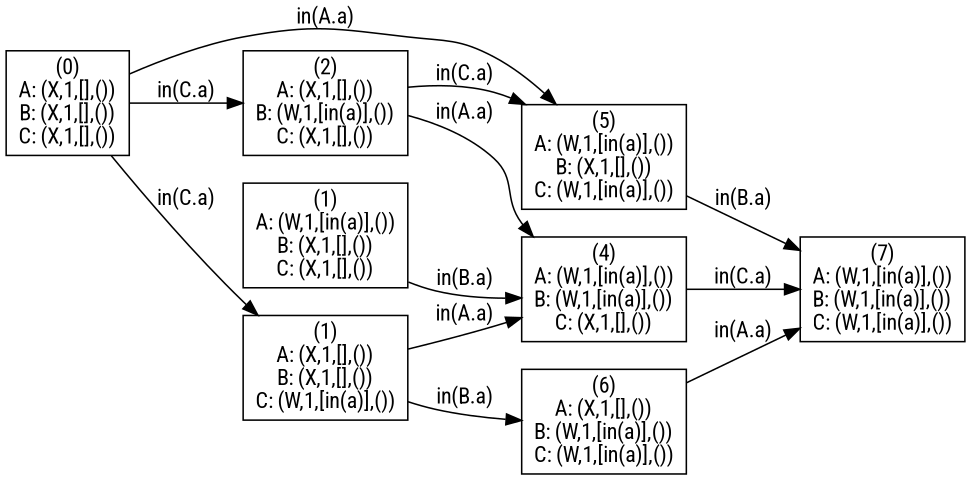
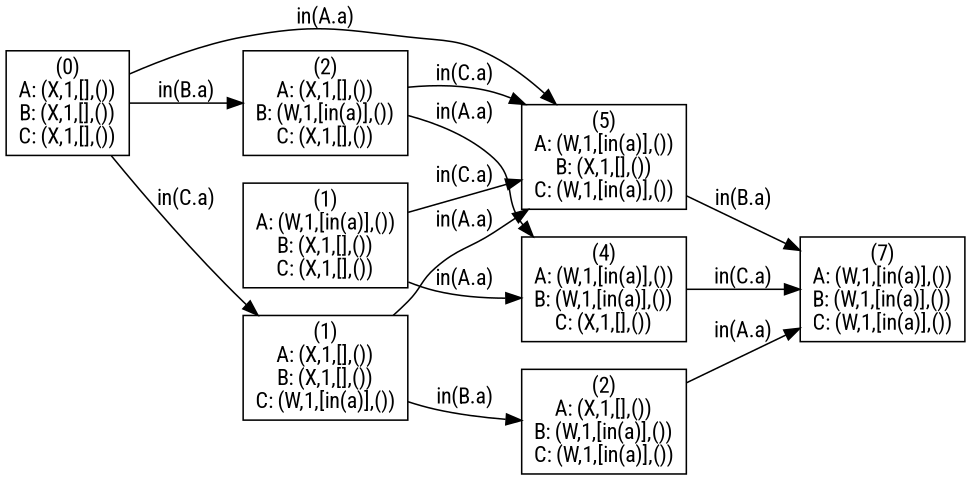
(186, 92) -> (186, 92)
none -> (457, 198)
(465, 279) -> (465, 279)
(458, 336) -> (447, 259)
(604, 422) -> (604, 422)
